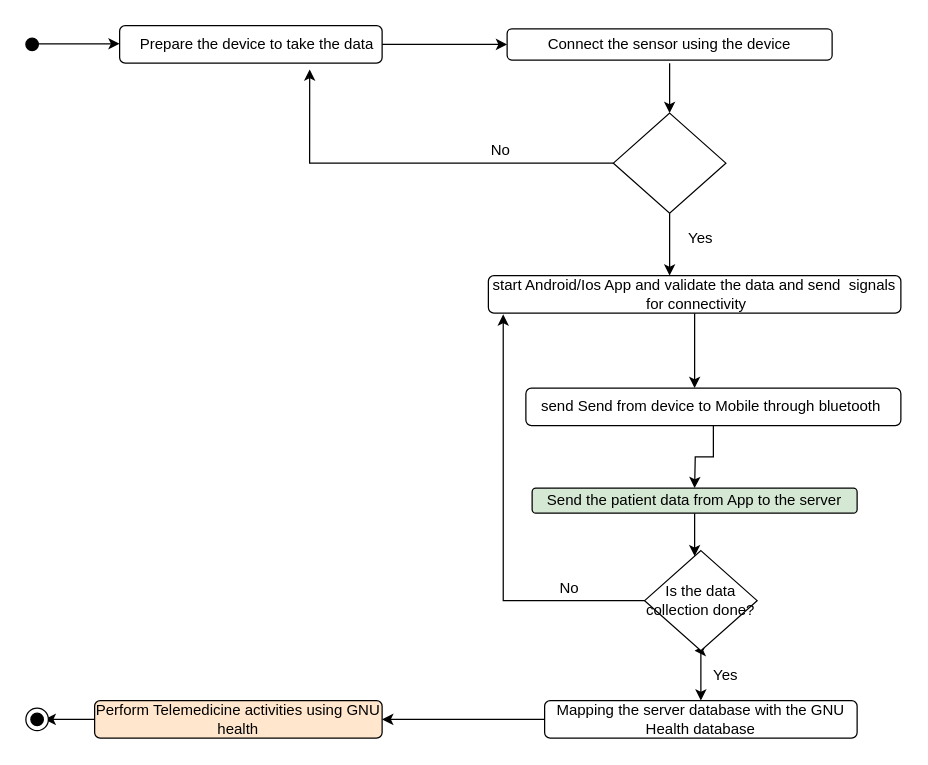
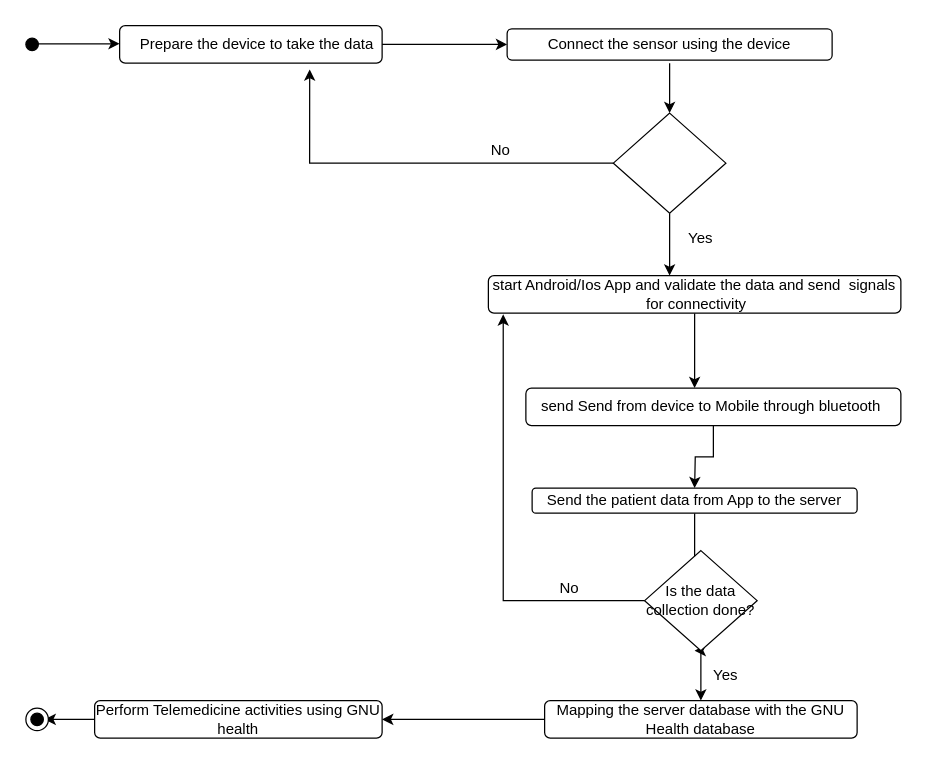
(694, 501) -> (694, 501)
(694, 546) -> (694, 550)
(238, 719) -> (238, 719)
